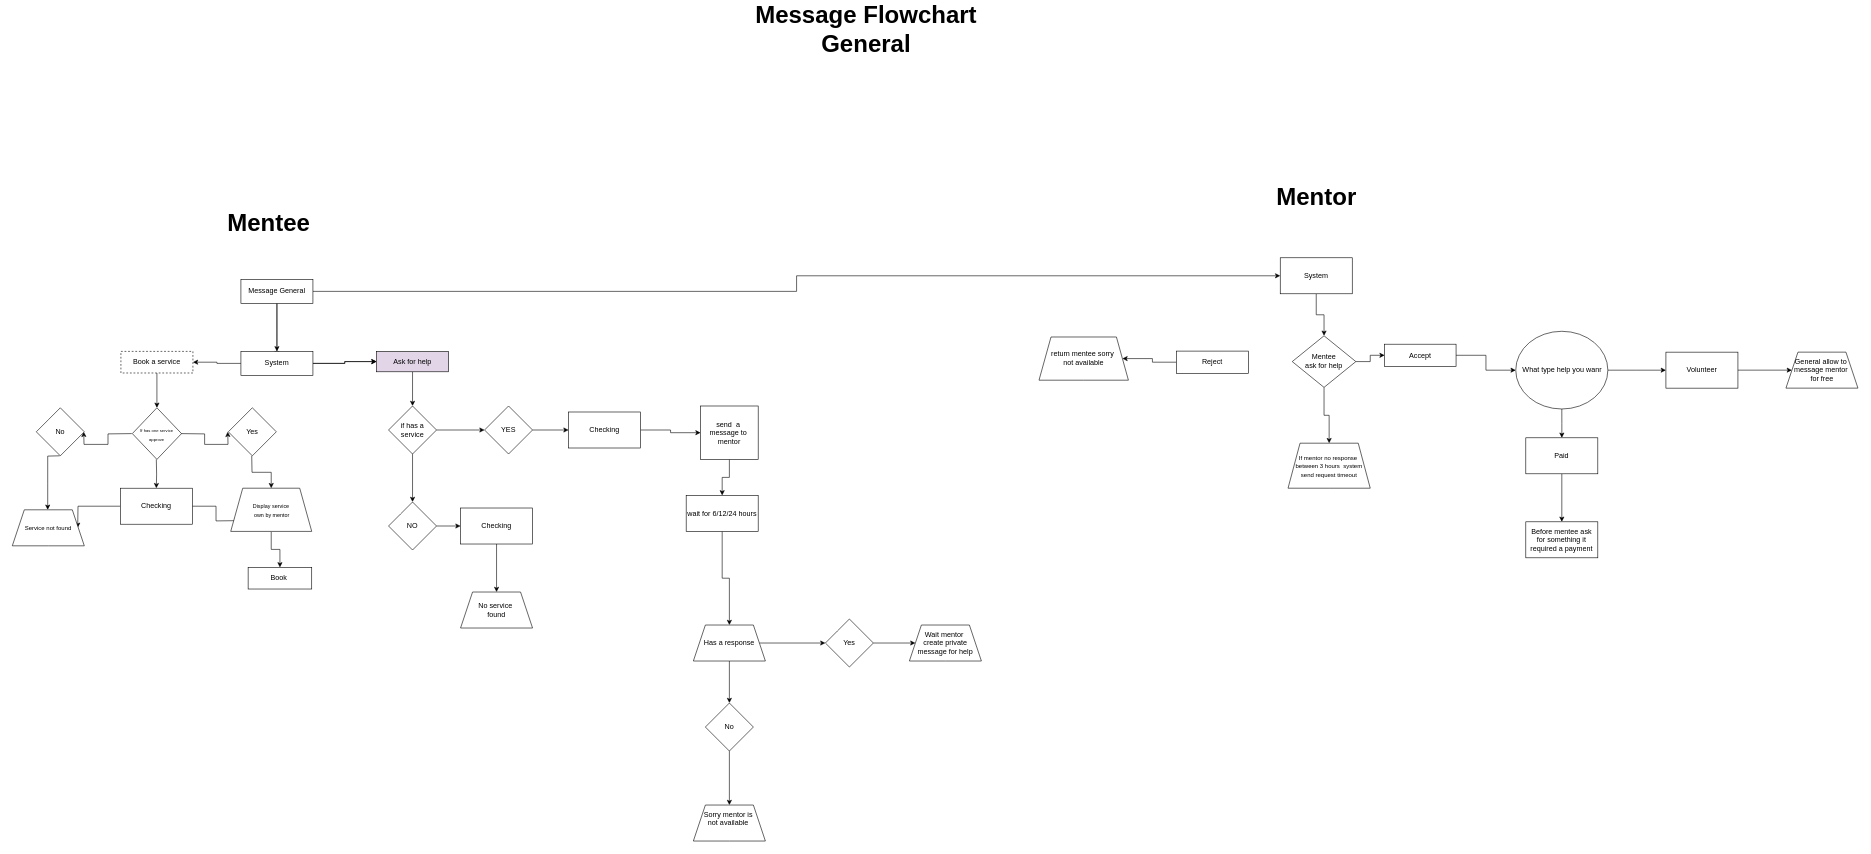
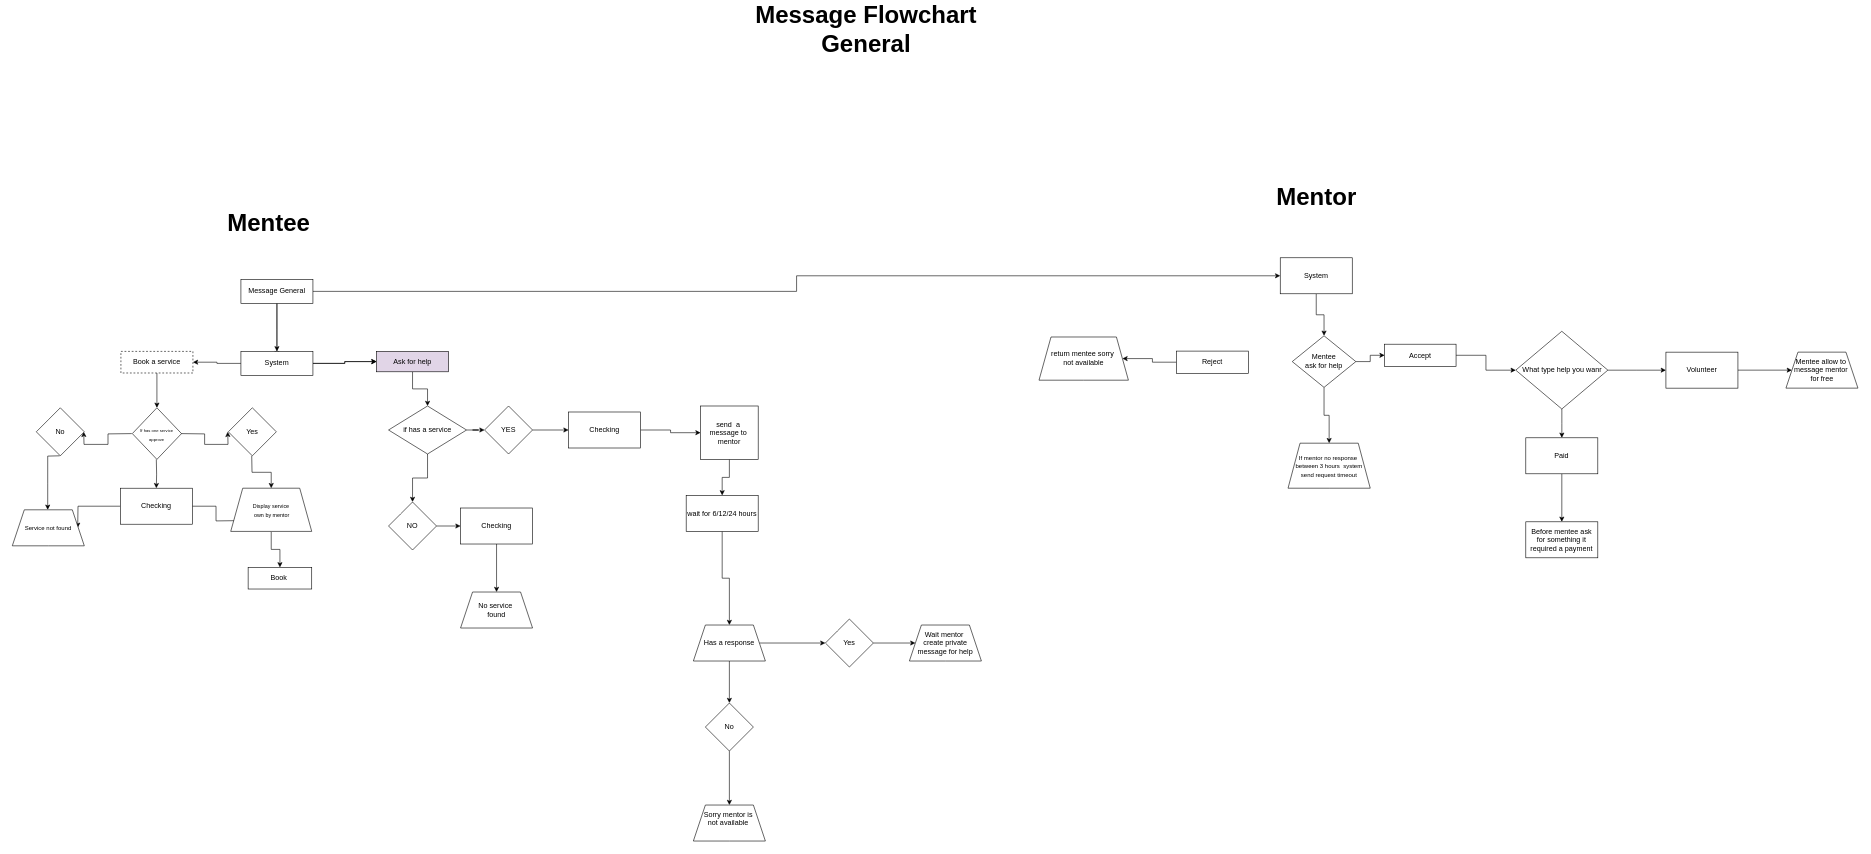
(1562, 370) -> (1562, 370)
(1822, 370) -> (1822, 370)
(413, 430) -> (428, 430)
